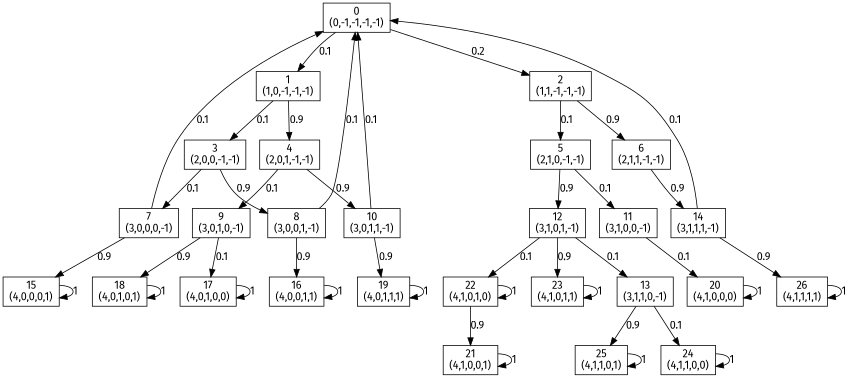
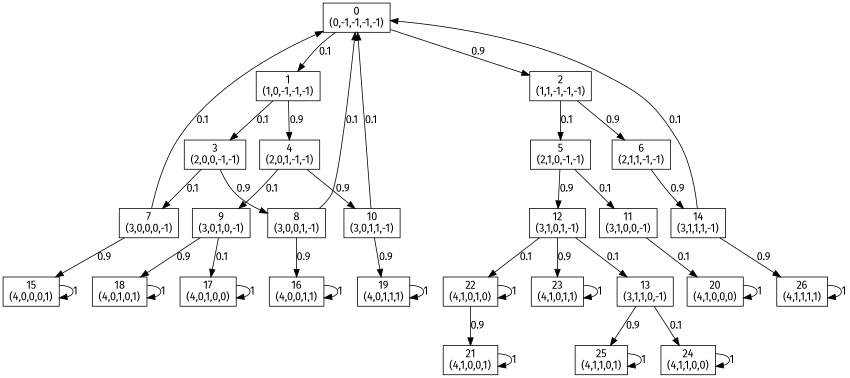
(478, 52) -> (479, 52)
